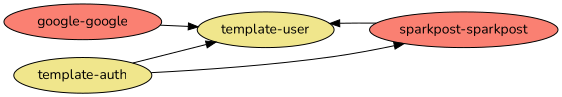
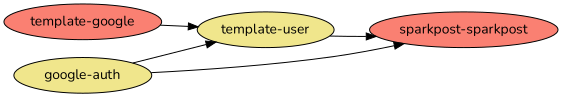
(83, 22) -> (83, 22)
(358, 23) -> (348, 36)
(83, 75) -> (83, 75)
